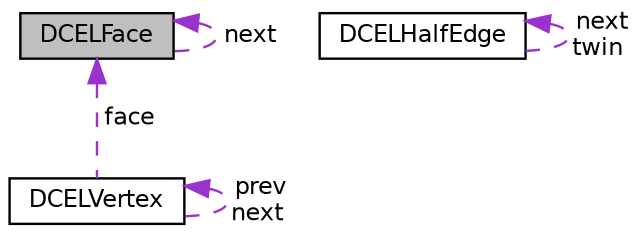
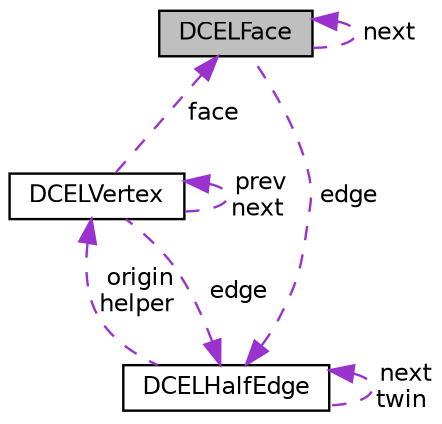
none -> (311, 199)
none -> (179, 273)
none -> (99, 318)
